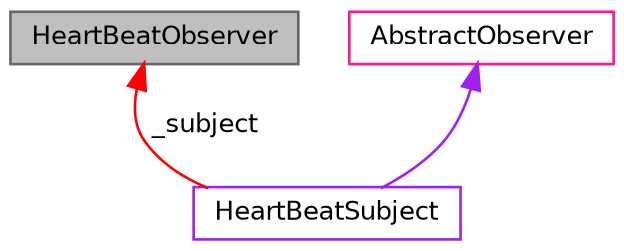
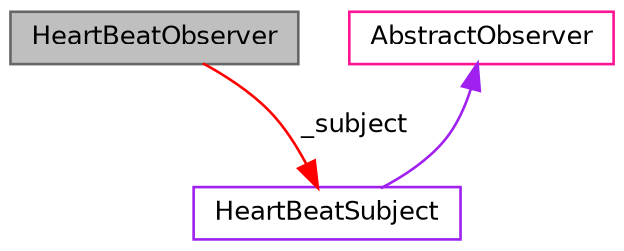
(153, 151) -> (263, 105)
